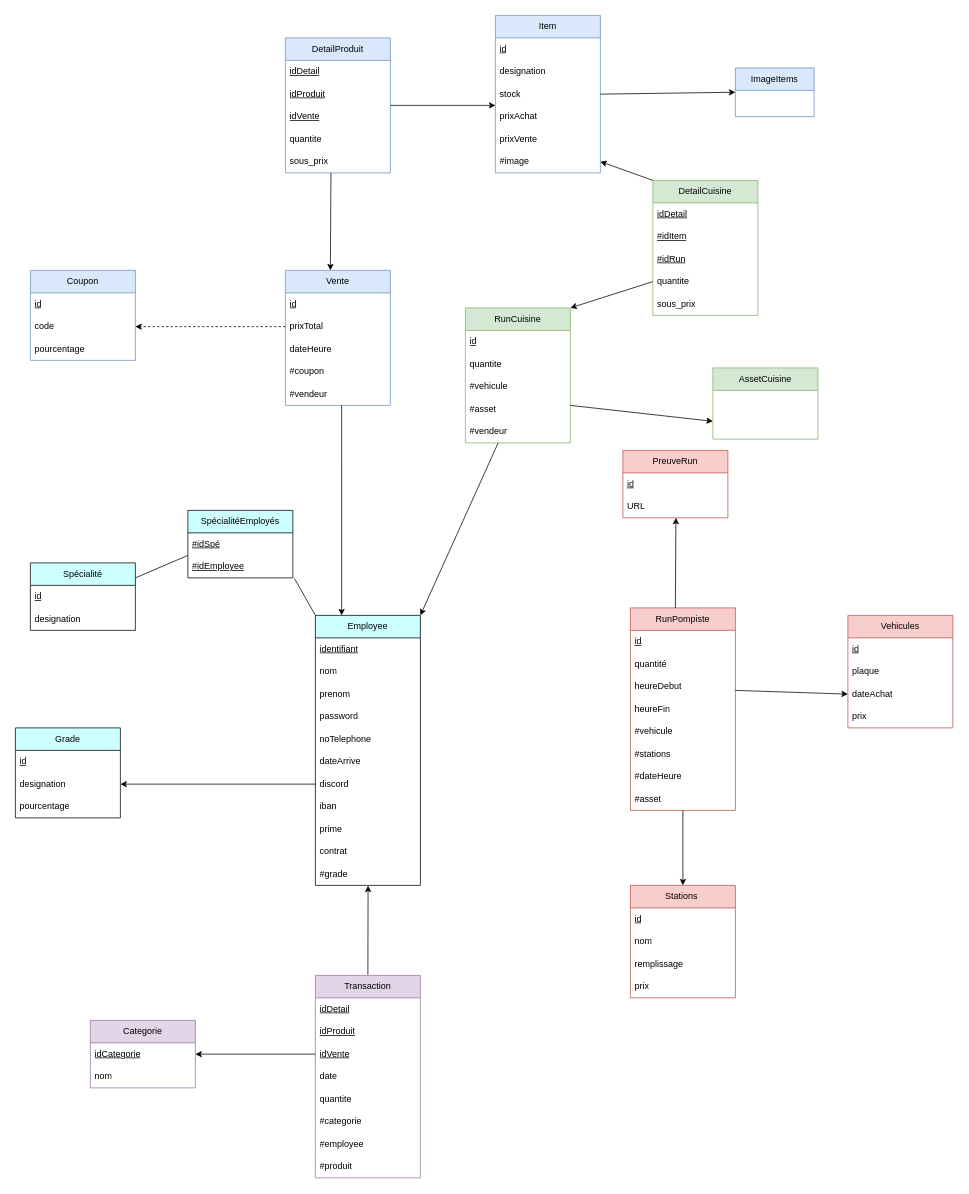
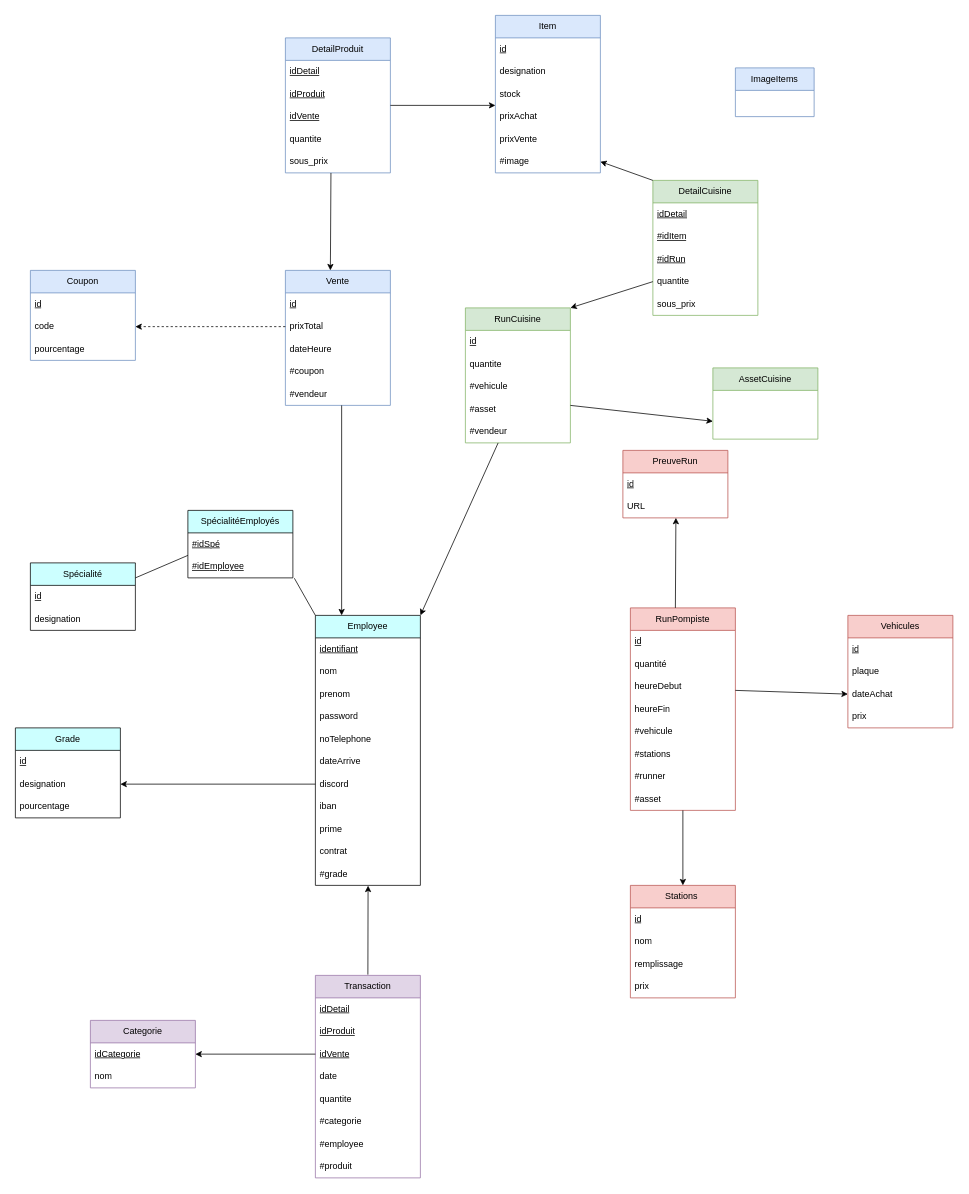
(644, 94) -> none
(660, 777) -> (653, 777)
